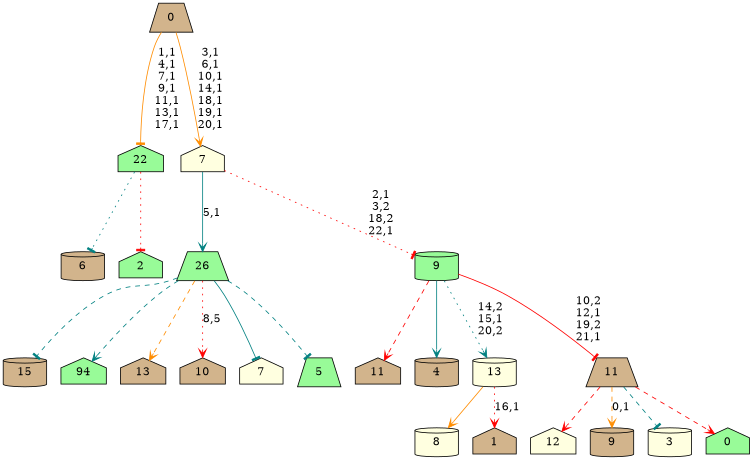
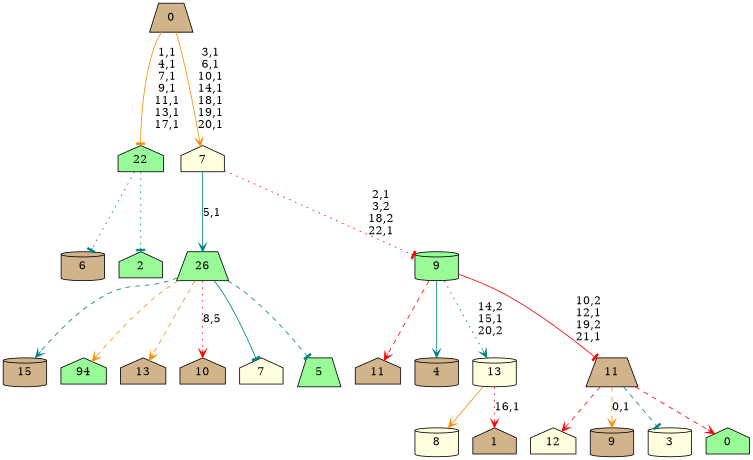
(141, 210) -> (141, 210)
(99, 299) -> (101, 298)
(135, 315) -> (135, 315)
